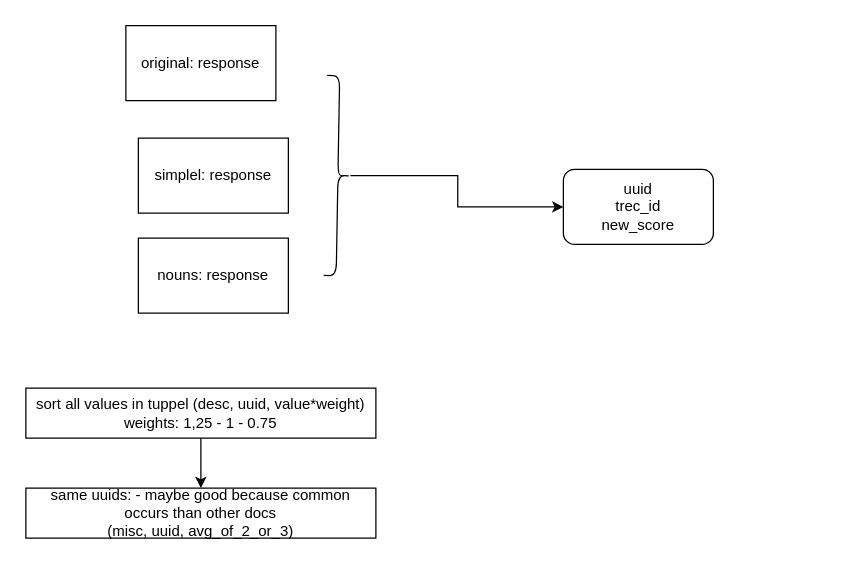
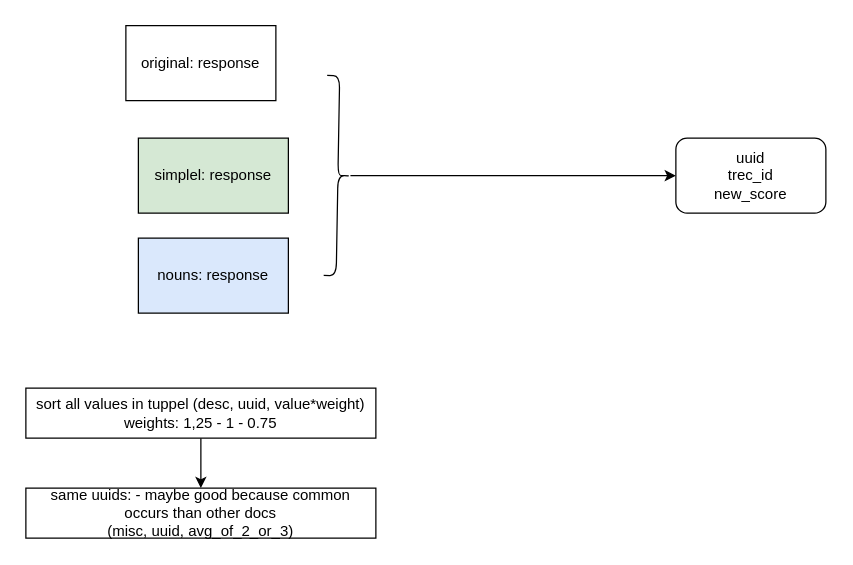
(213, 176) -> (213, 176)
(638, 207) -> (751, 176)
(213, 276) -> (213, 276)
